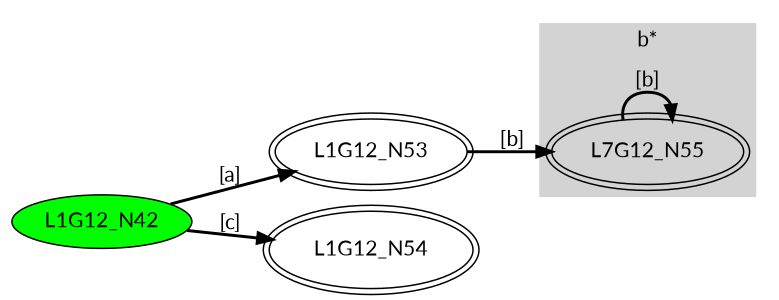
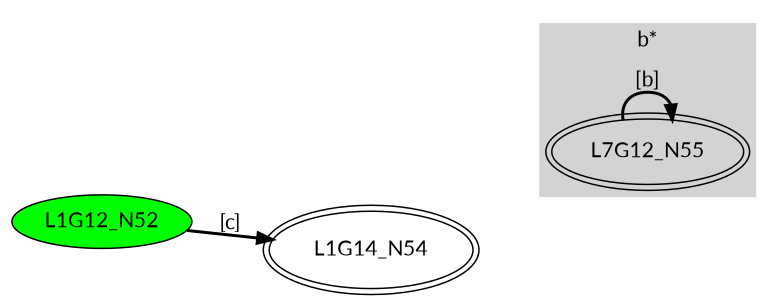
(371, 152) -> none
(102, 222) -> (102, 222)
(371, 250) -> (371, 250)
